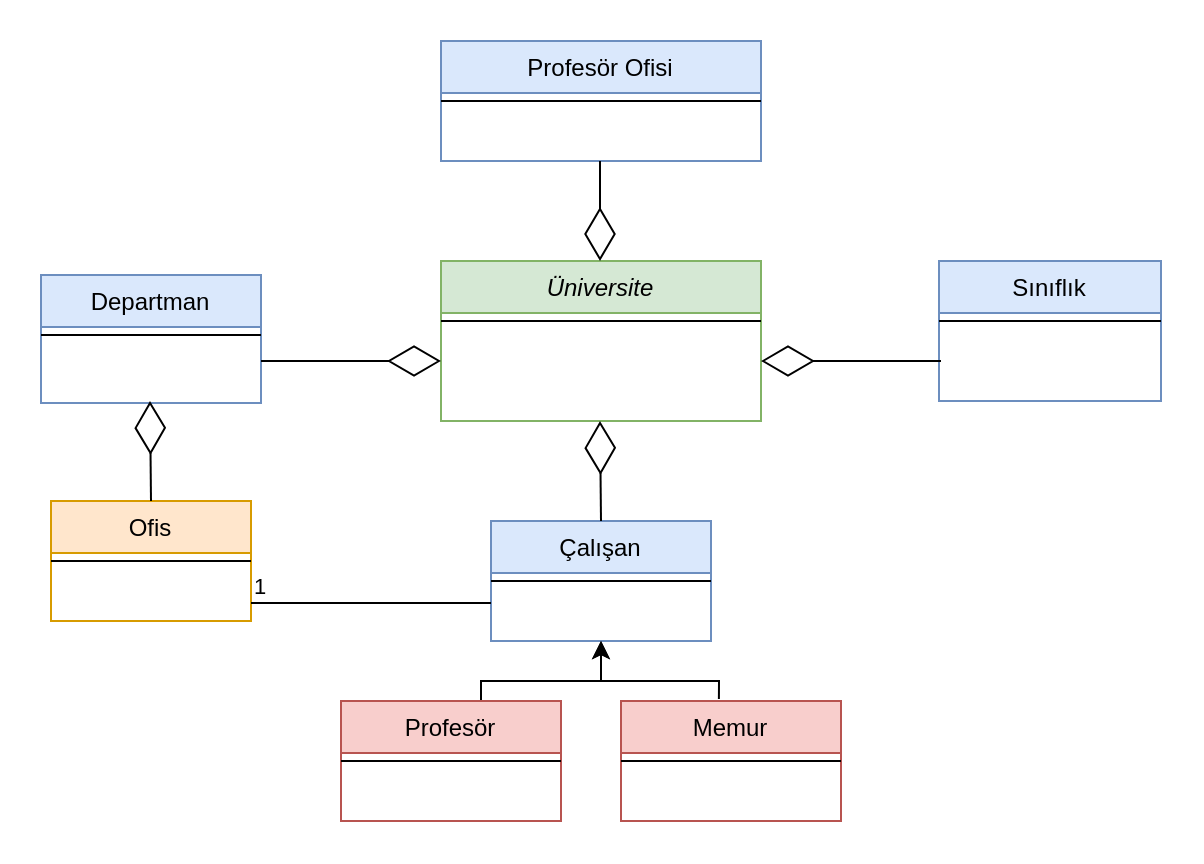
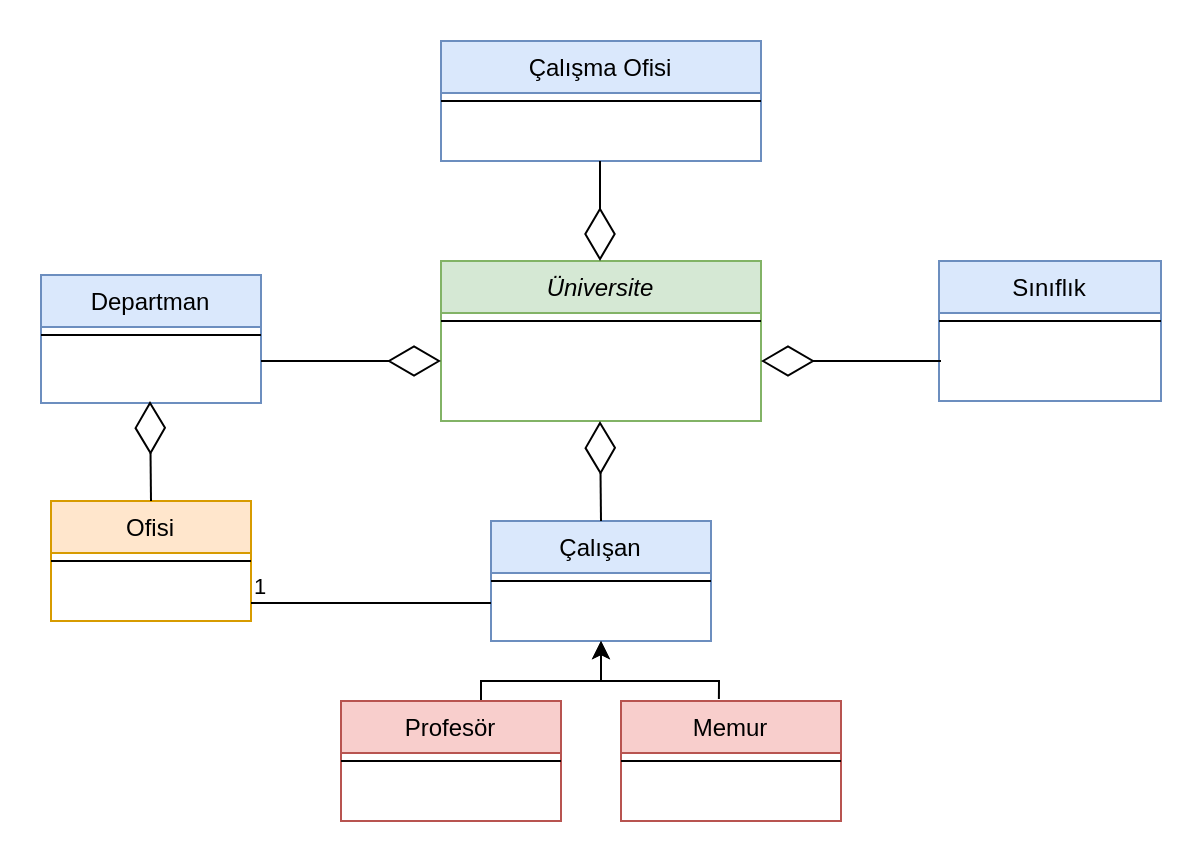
(600, 68) -> (600, 68)
(150, 528) -> (150, 528)
